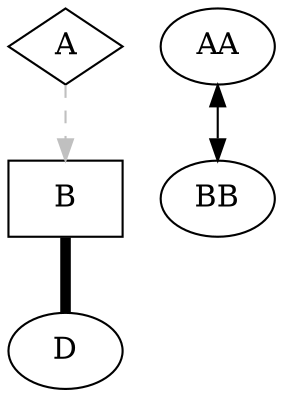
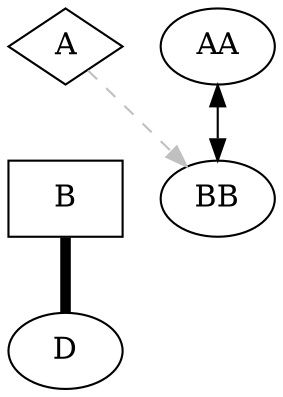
(66, 112) -> (130, 111)
